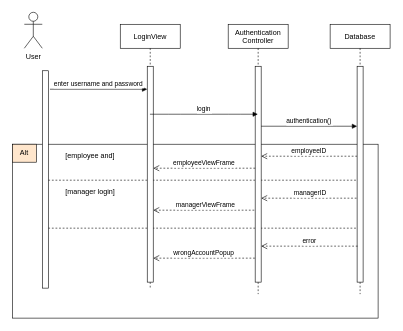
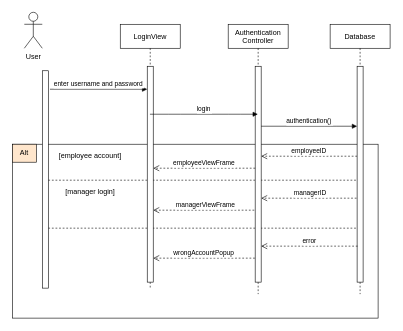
(90, 156) -> (90, 156)
